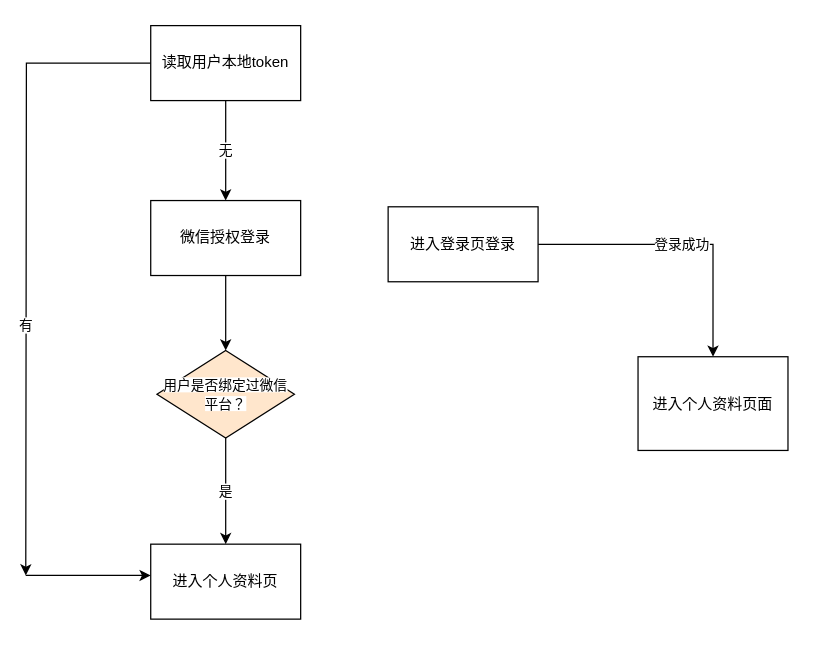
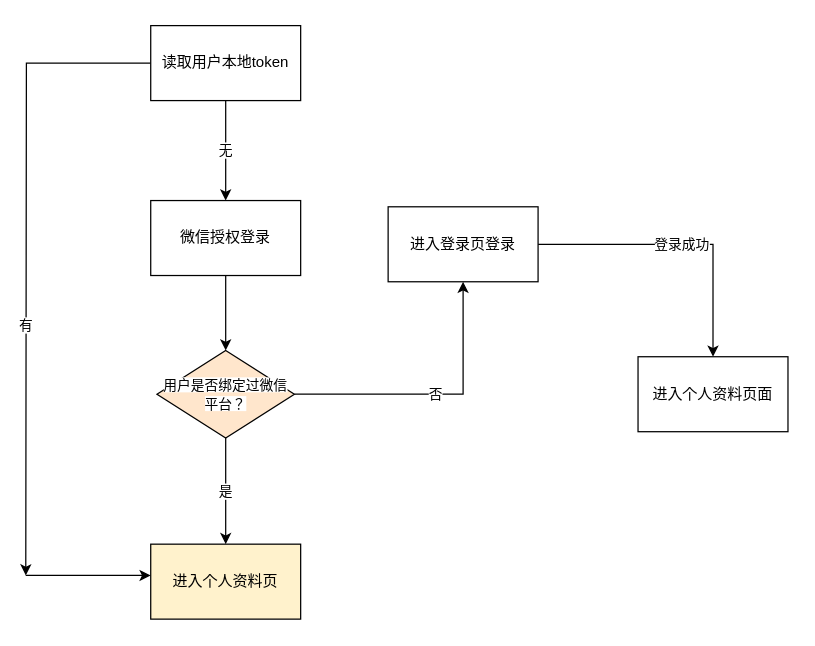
none -> (431, 394)
(713, 404) -> (713, 394)
(226, 582) -> (226, 582)
